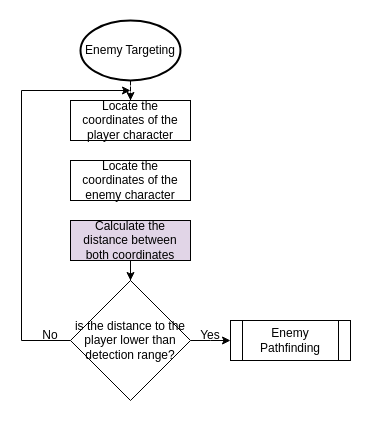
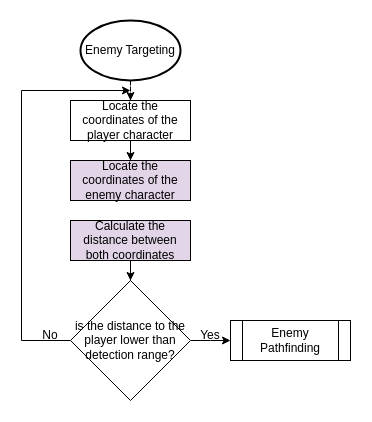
none -> (131, 155)
(131, 181) -> (131, 181)
